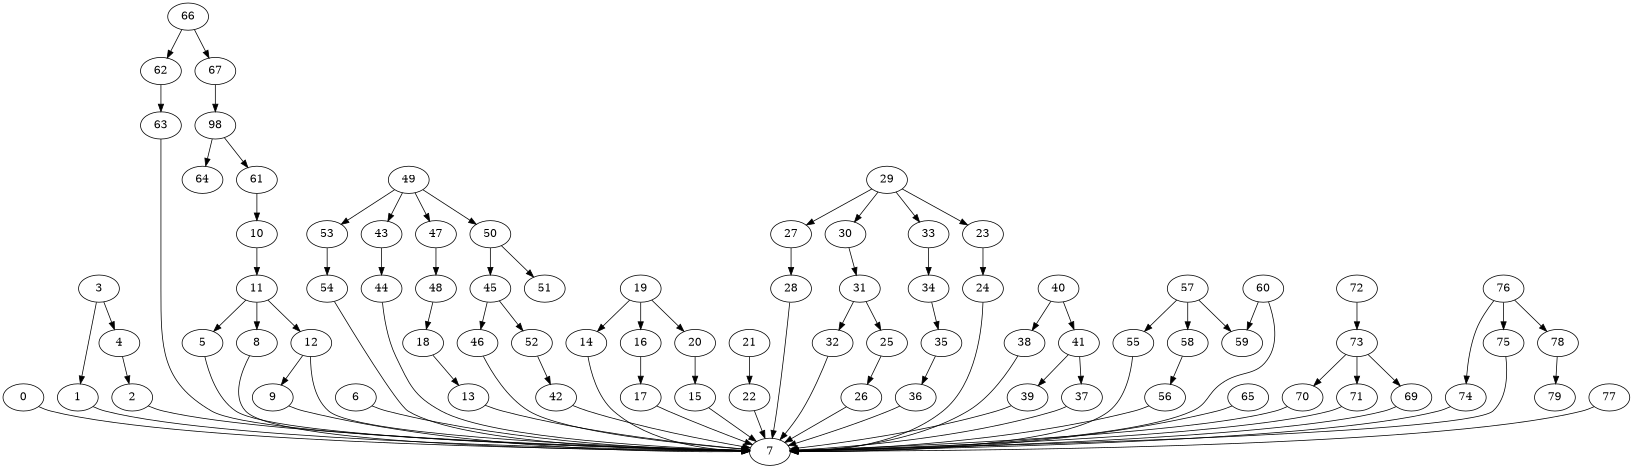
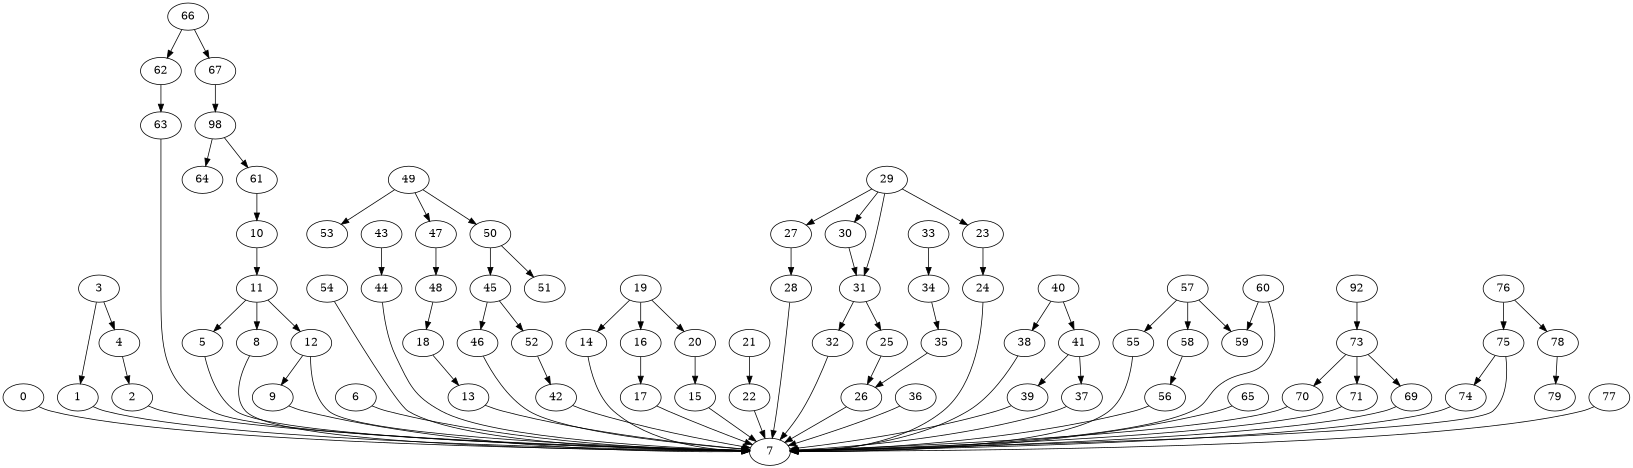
(397, 204) -> none
(905, 204) -> (877, 231)
(327, 258) -> none
(1357, 289) -> (1357, 289)
(1474, 336) -> (1487, 367)
(930, 367) -> (905, 368)
